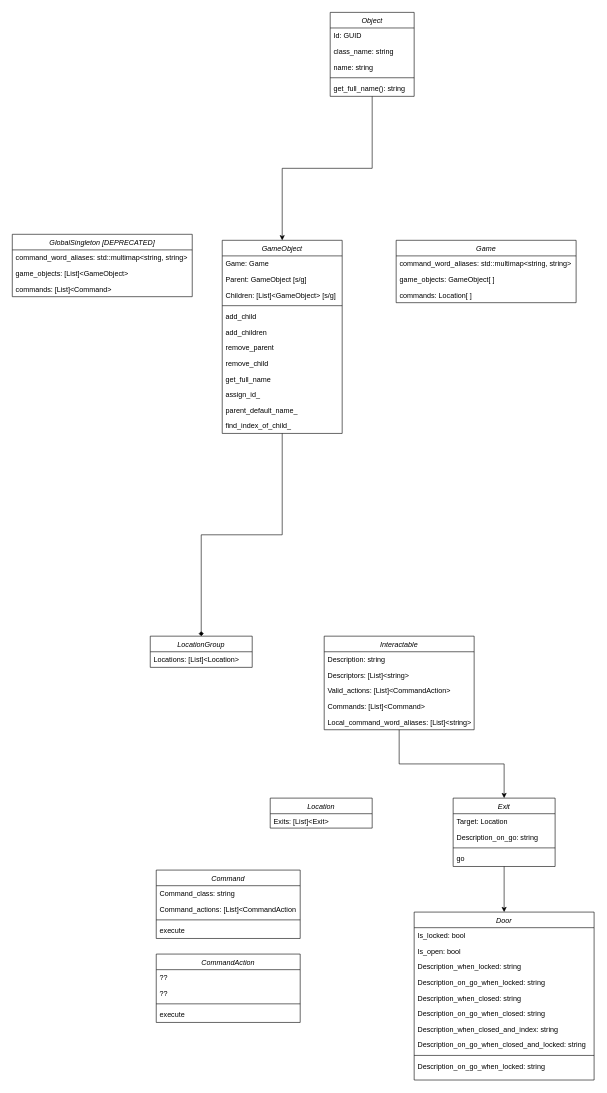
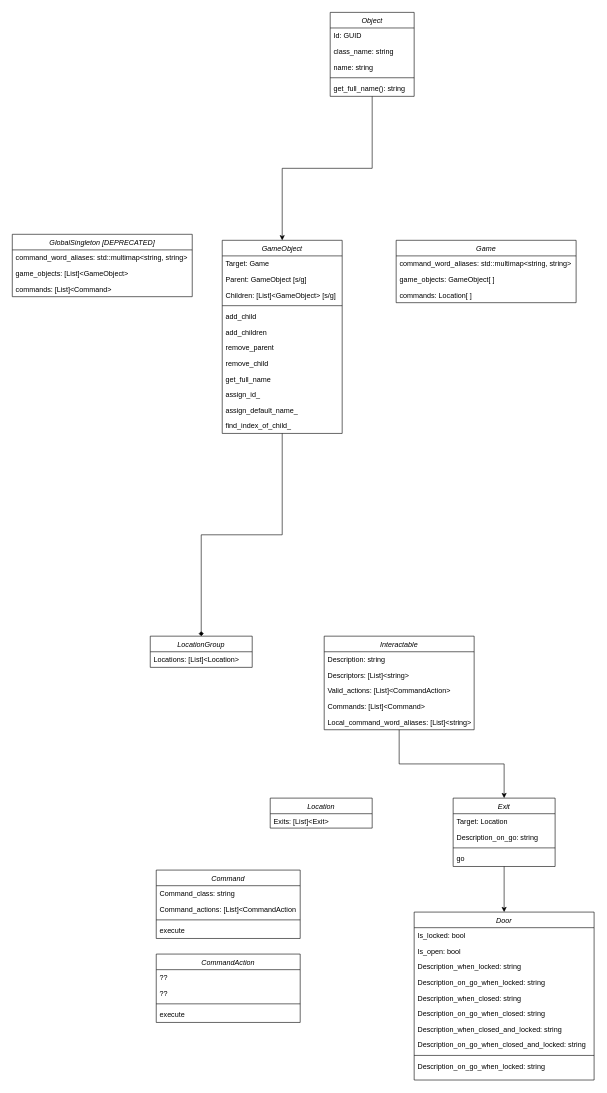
(244, 264) -> (248, 264)
(265, 410) -> (264, 410)
(494, 1030) -> (496, 1030)
